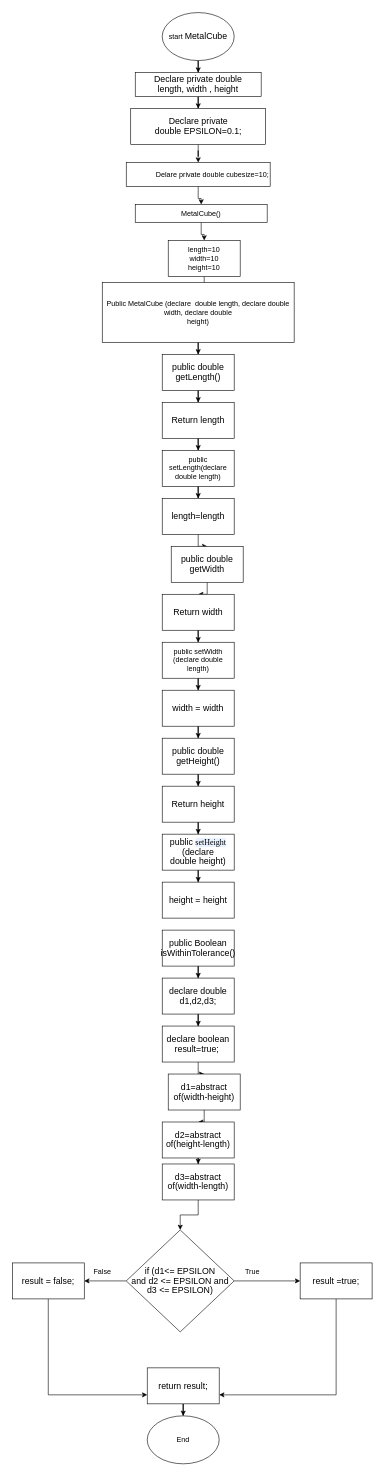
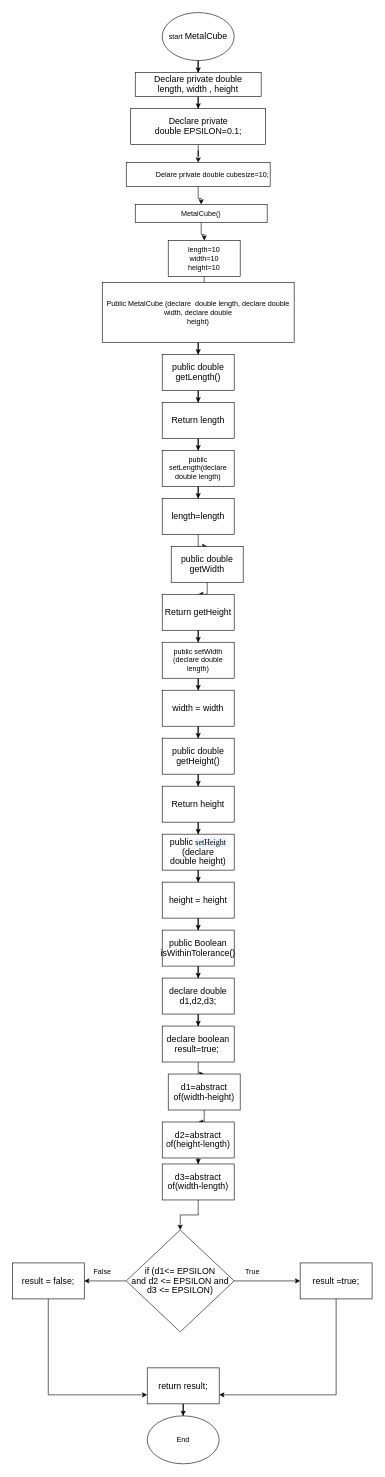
(198, 612) -> (198, 612)
none -> (198, 926)
